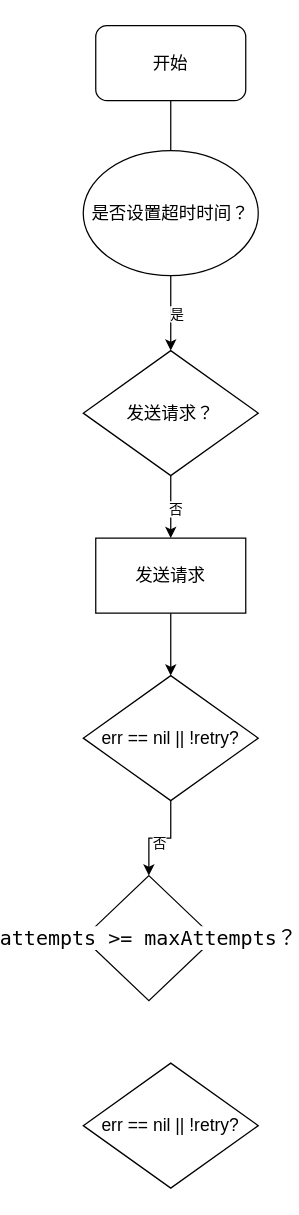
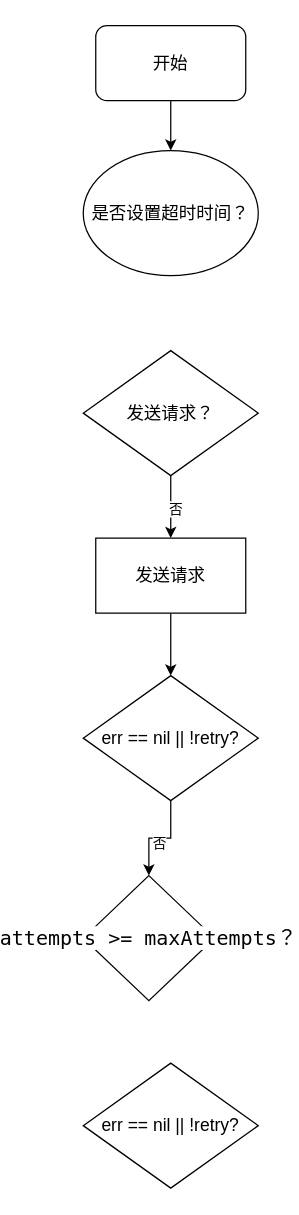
(171, 143) -> (171, 140)
(171, 309) -> none
